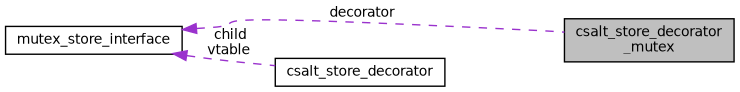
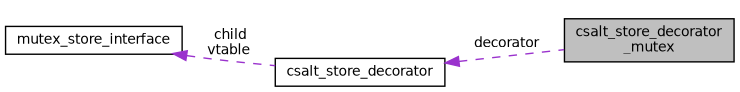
(380, 23) -> (512, 56)
